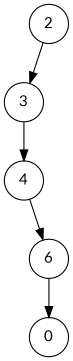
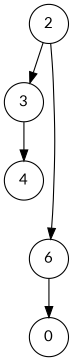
(35, 214) -> (55, 136)
